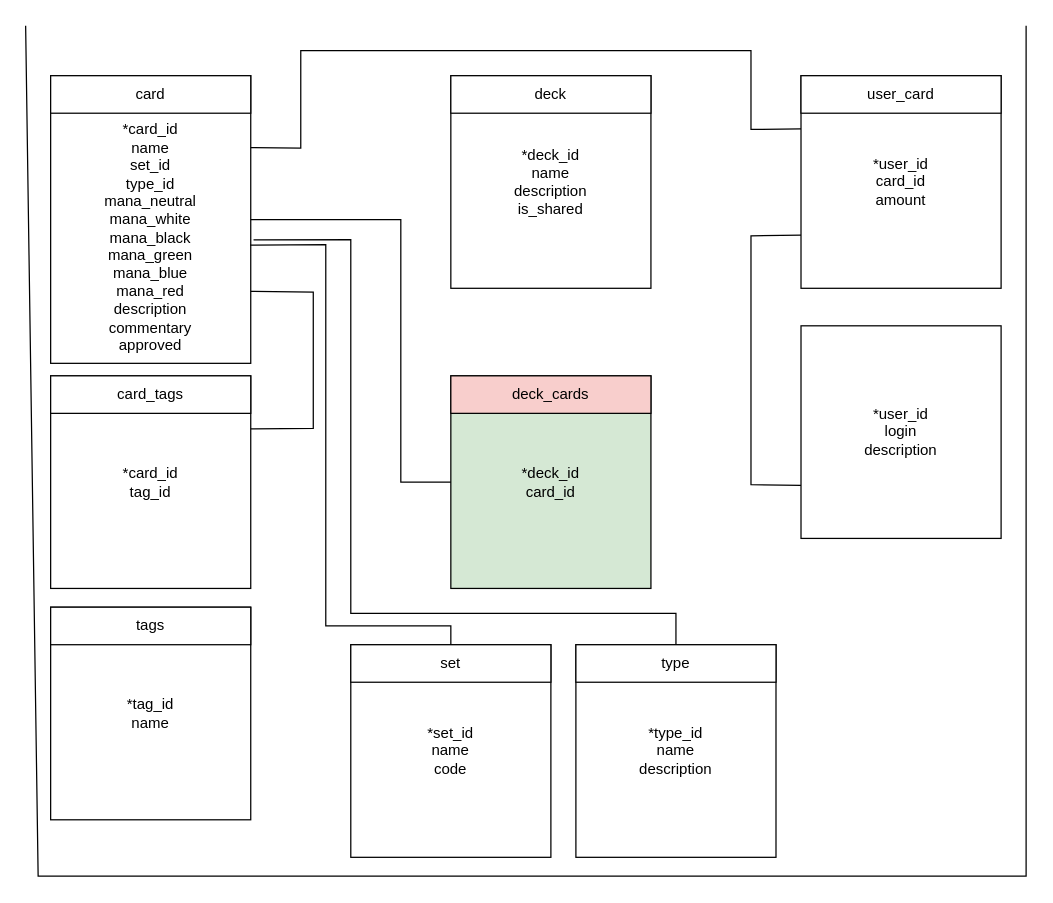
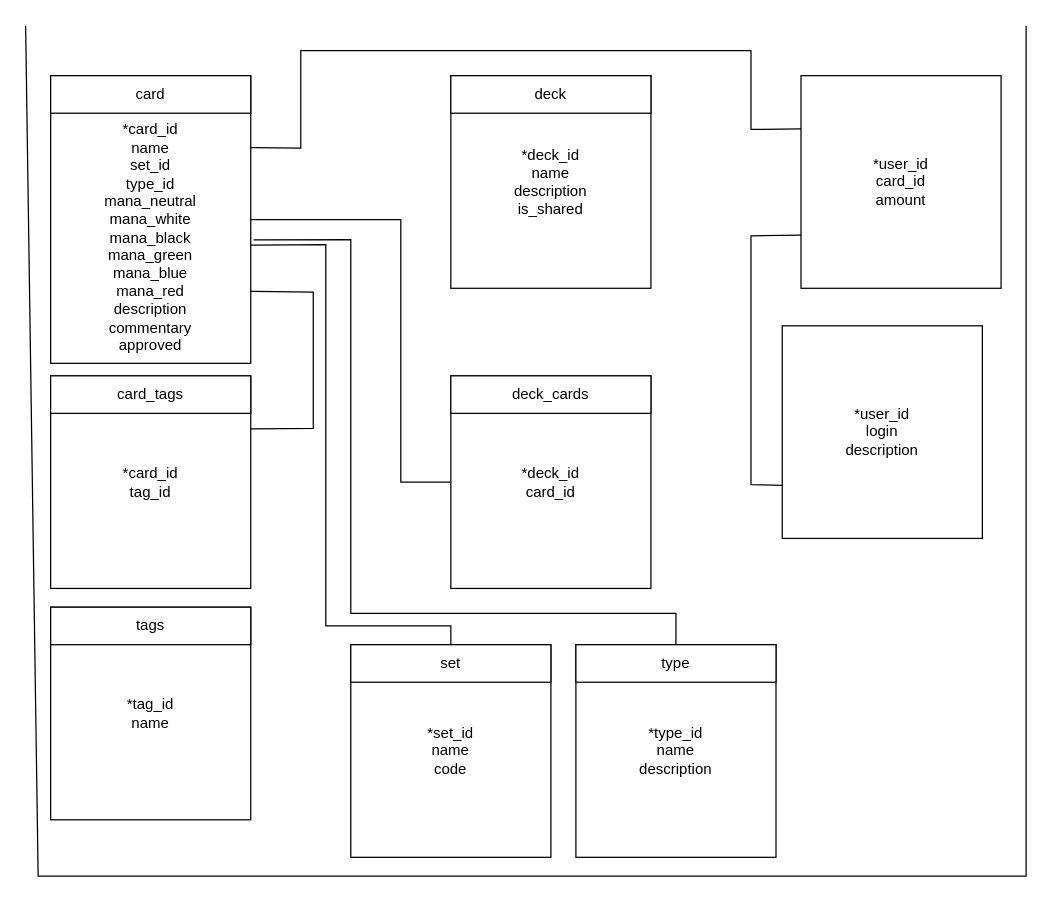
(901, 94) -> none
(551, 394) -> (551, 394)
(901, 432) -> (882, 432)
(551, 482) -> (551, 482)
